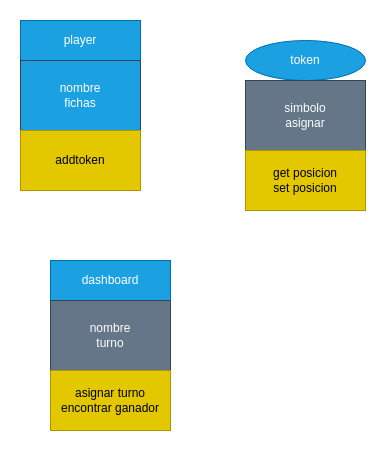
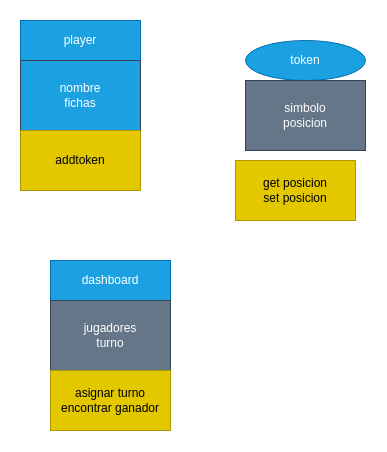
(306, 116) -> (306, 116)
(306, 181) -> (296, 191)
(111, 336) -> (111, 336)
